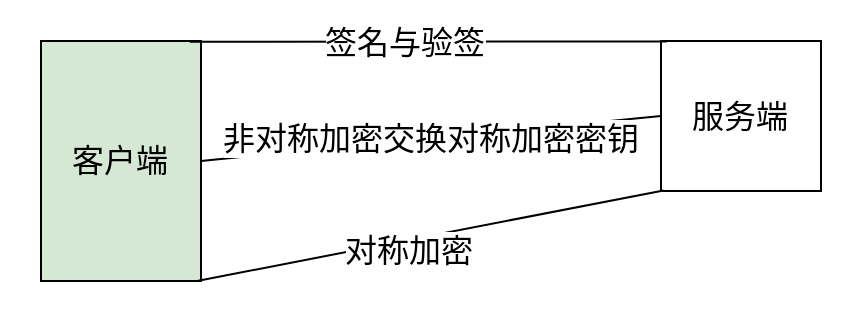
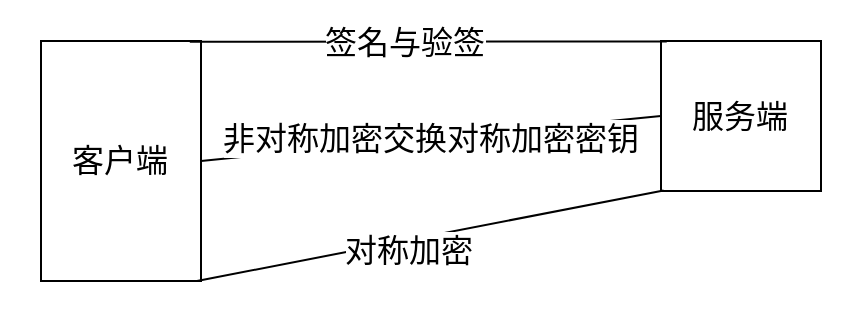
(121, 161) -> (121, 161)
